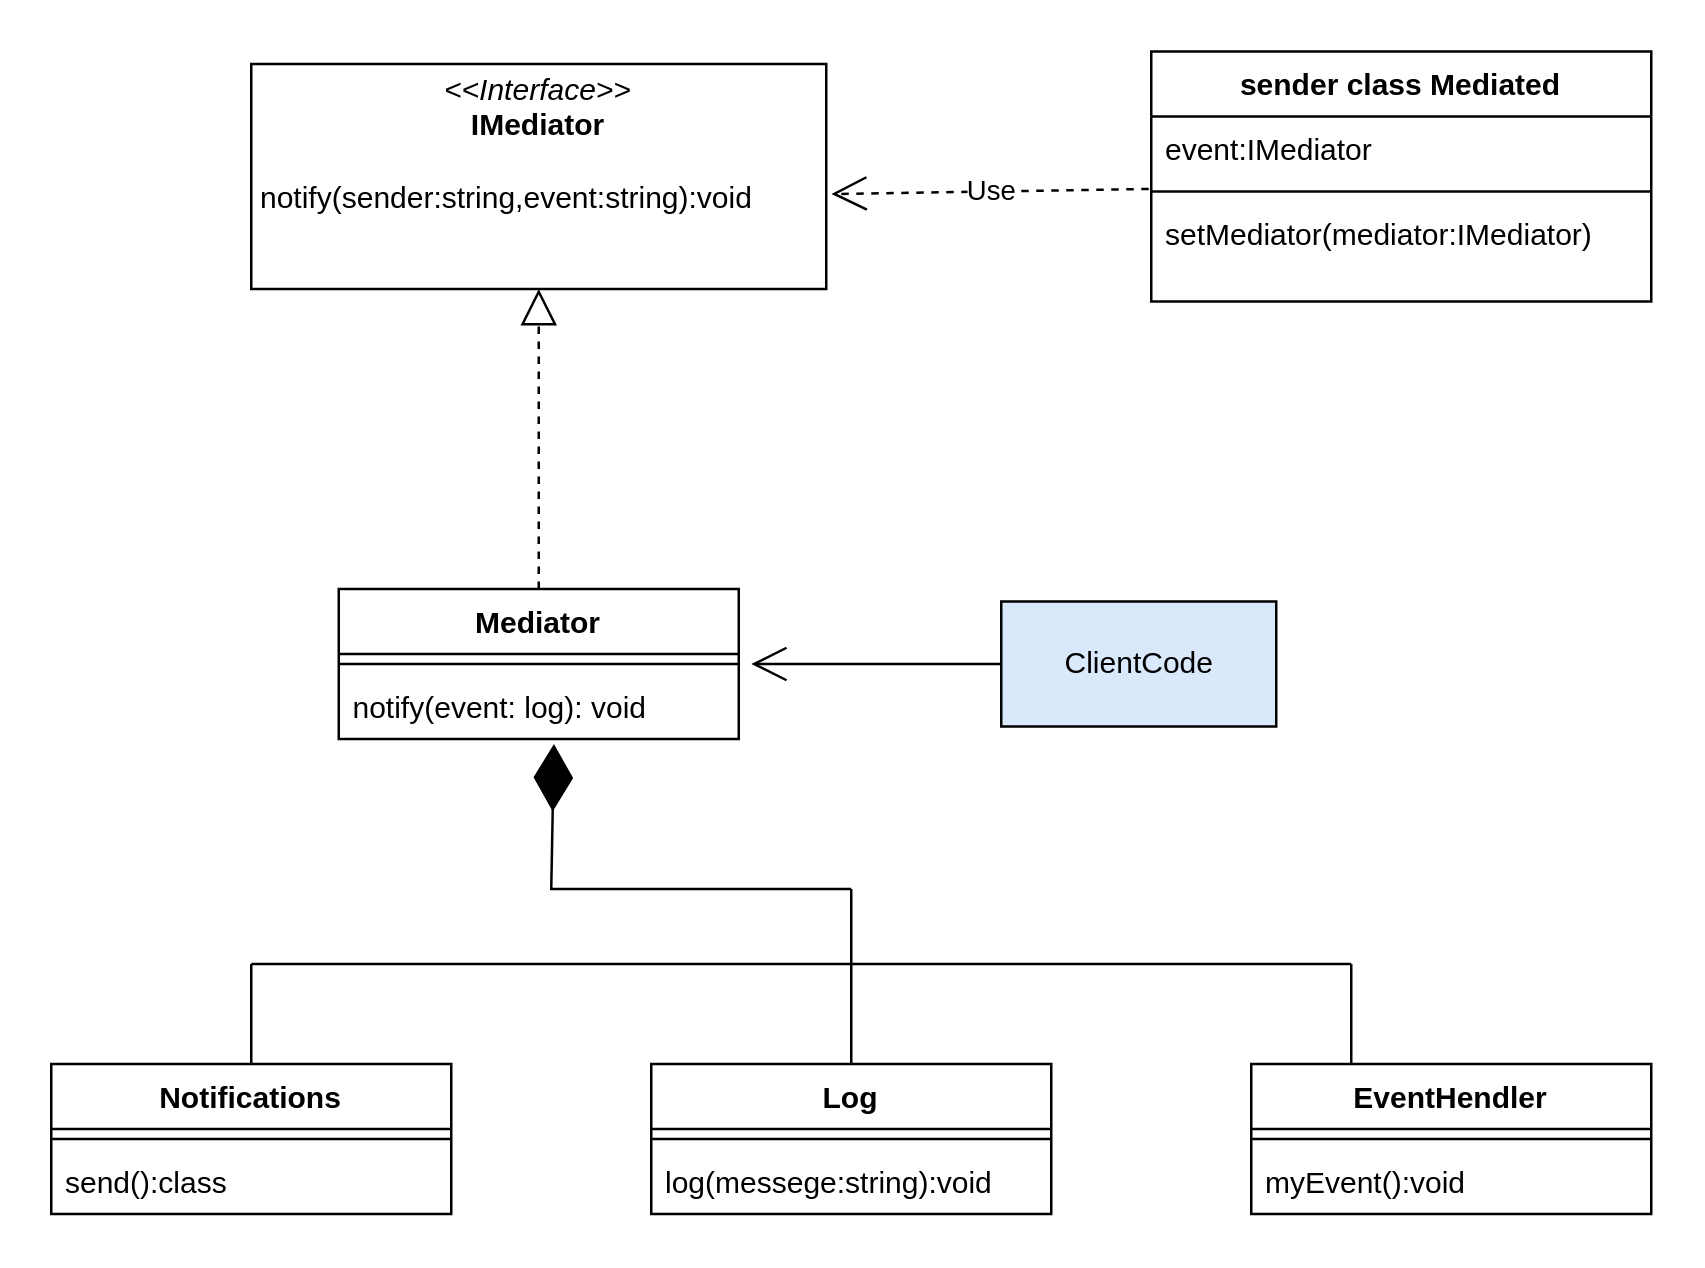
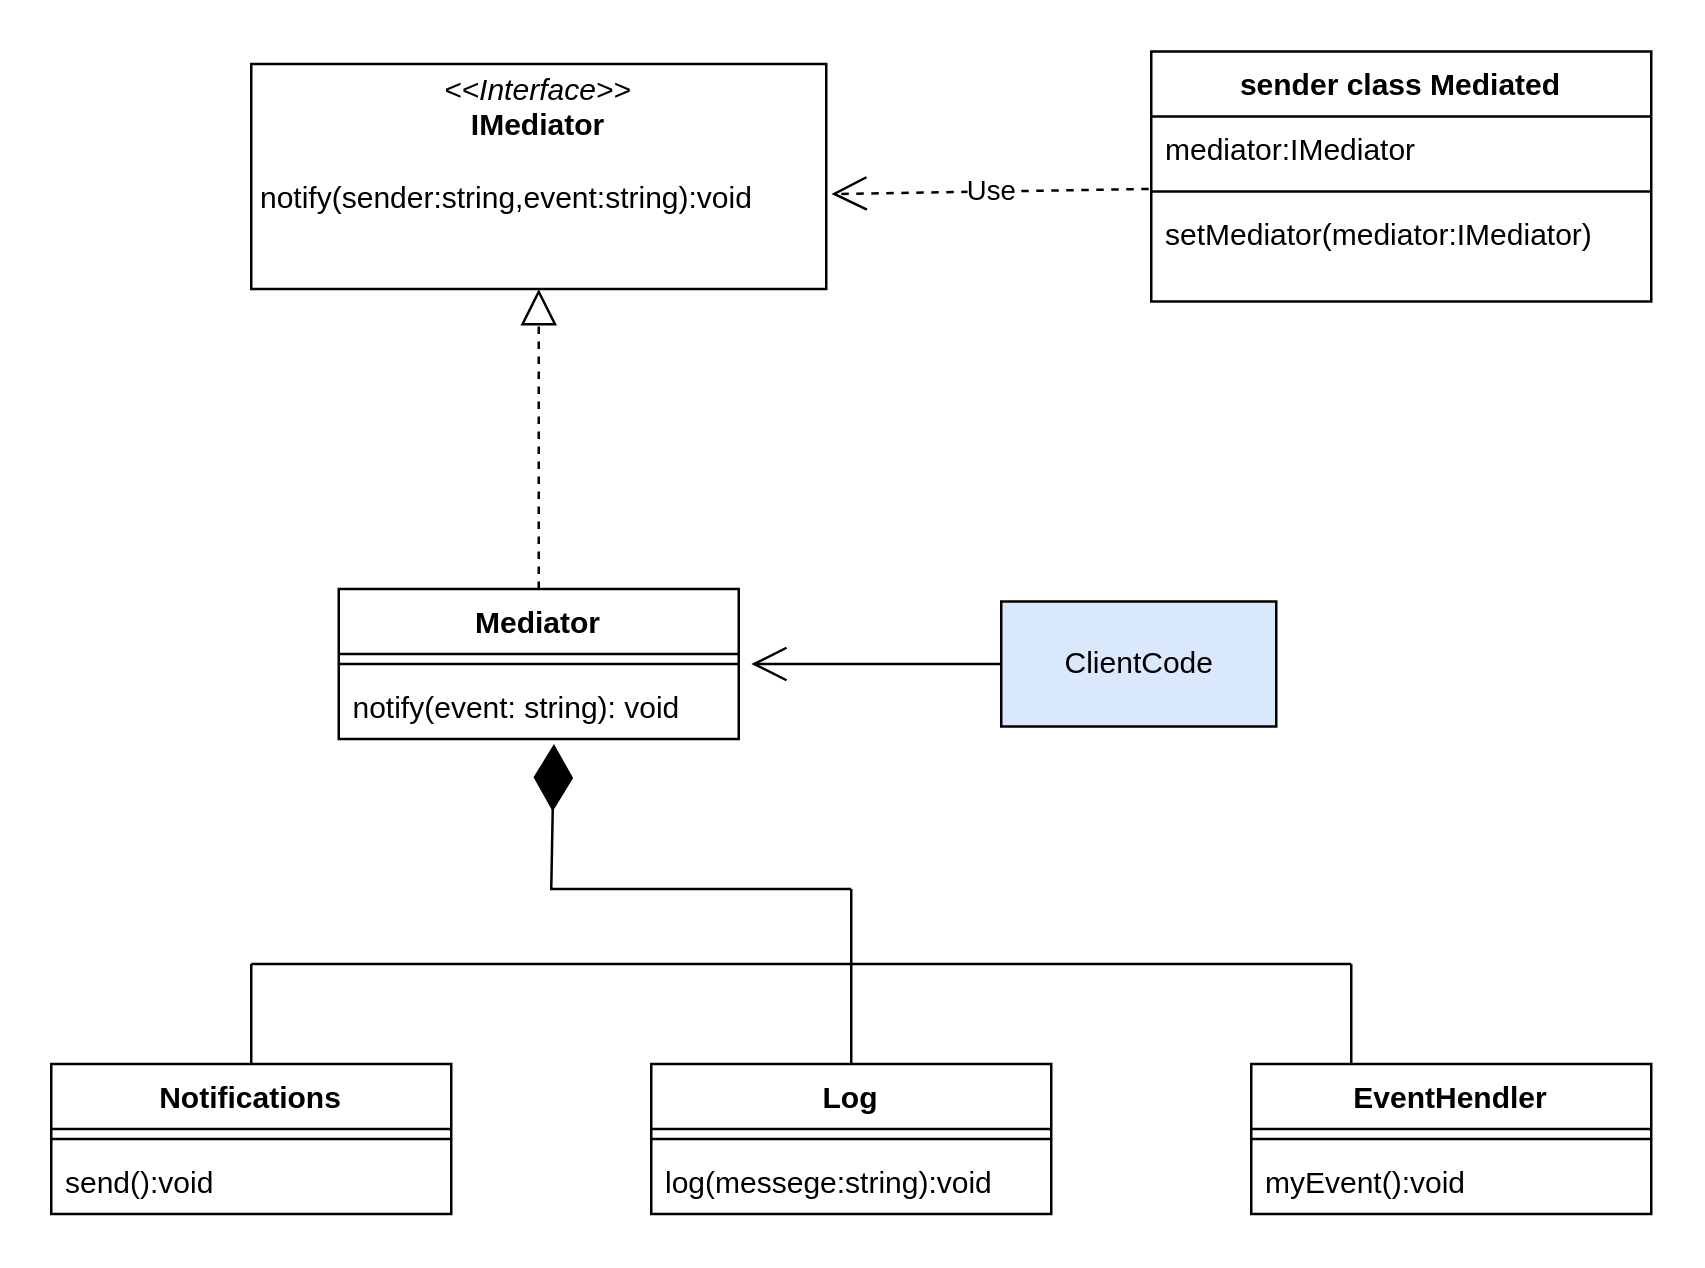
(1283, 150) -> (1305, 150)
(527, 708) -> (552, 708)
(158, 1183) -> (150, 1183)
